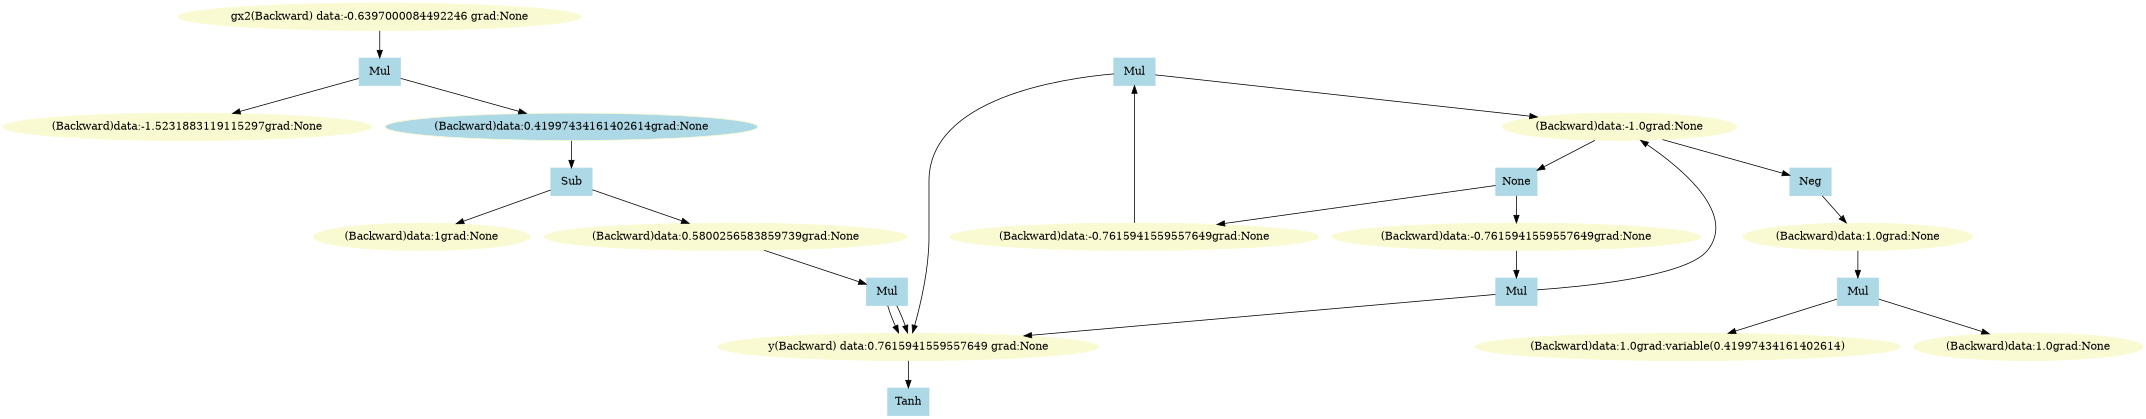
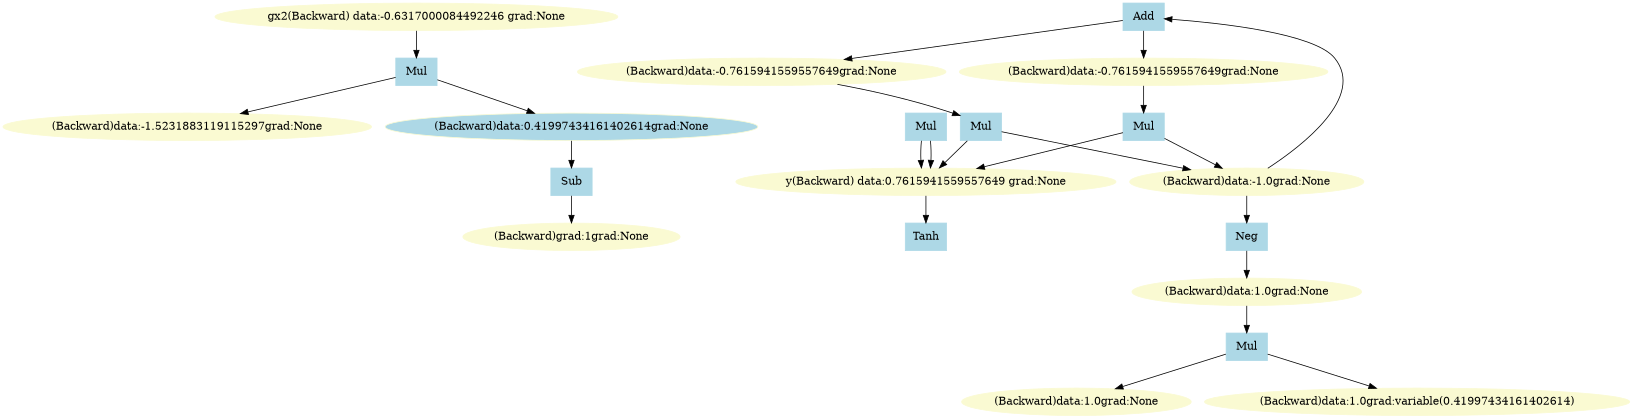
(380, 17) -> (416, 17)
(1516, 182) -> (1144, 17)
(422, 237) -> (571, 237)
(726, 237) -> none
